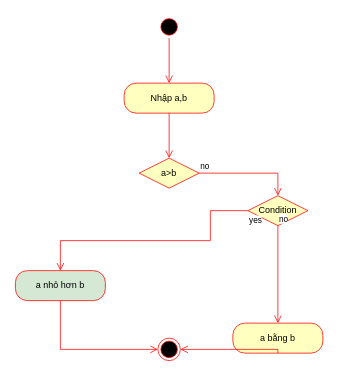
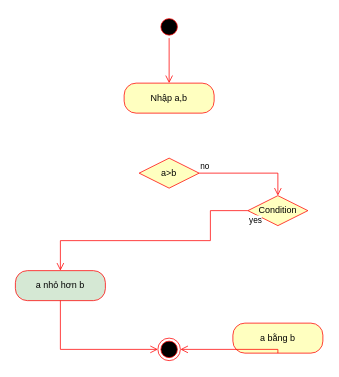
(169, 134) -> none
(278, 273) -> none
